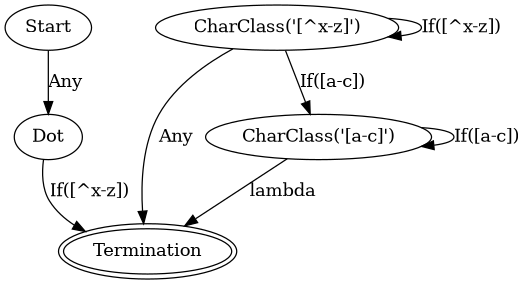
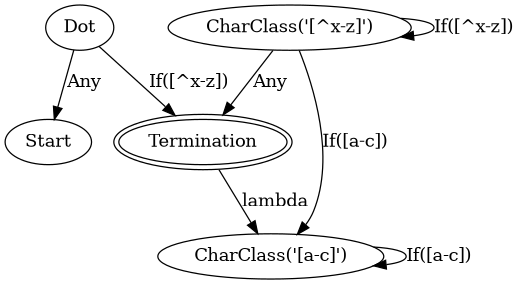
(48, 76) -> (66, 79)
(241, 189) -> (235, 196)
